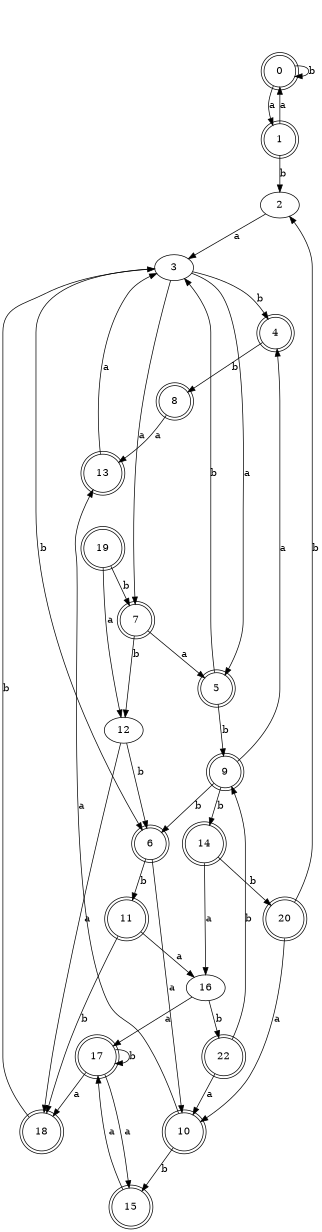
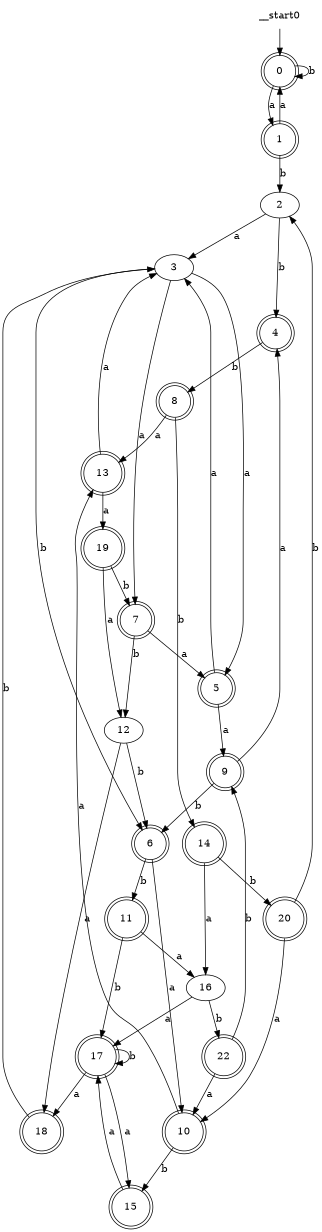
none -> (280, 16)
(233, 285) -> (278, 264)
(214, 473) -> (214, 473)
none -> (103, 507)
(226, 730) -> (226, 730)
(216, 803) -> (178, 620)
(79, 1019) -> (113, 984)
